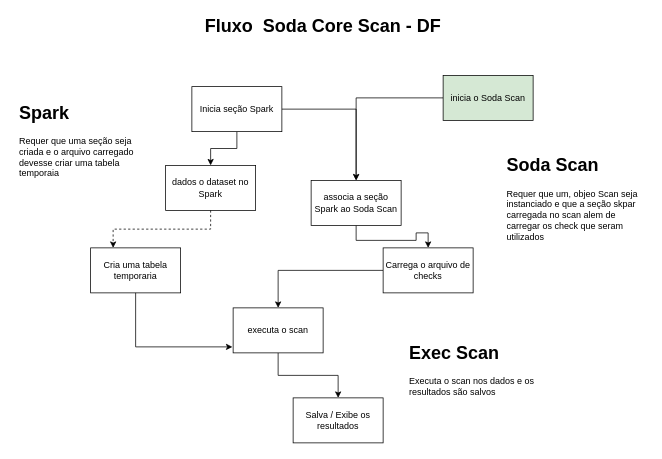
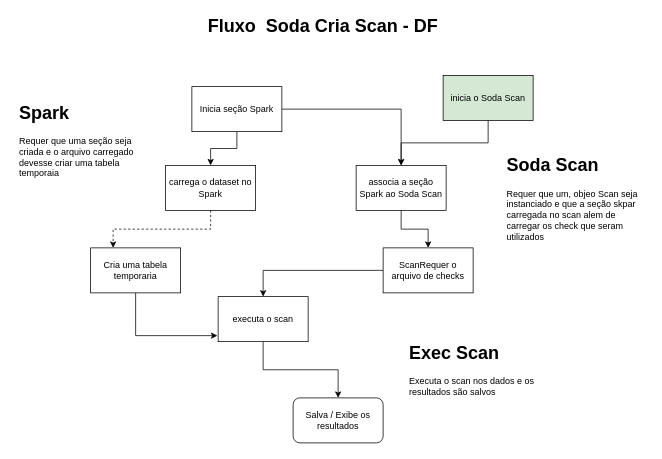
(323, 27) -> (323, 27)
(210, 188) -> (210, 188)
(356, 203) -> (401, 188)
(428, 270) -> (428, 270)
(278, 330) -> (263, 319)
(338, 420) -> (338, 420)
